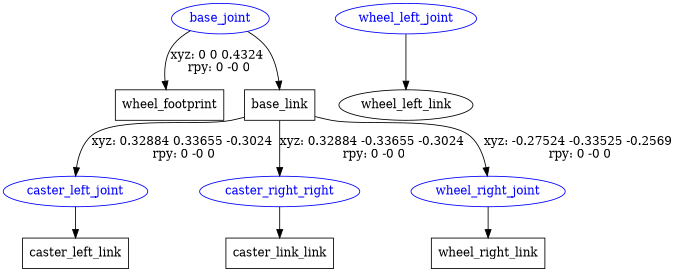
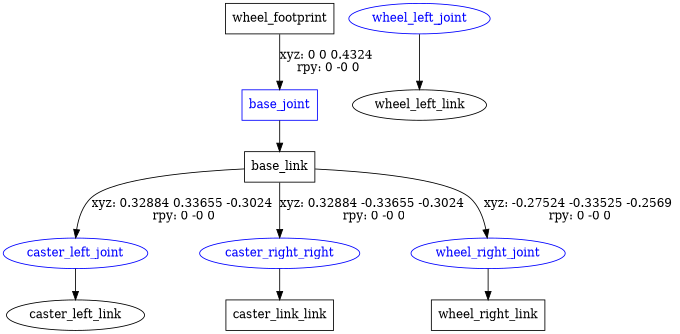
(220, 19) -> (280, 105)
(169, 52) -> (280, 58)
(76, 253) -> (76, 315)
